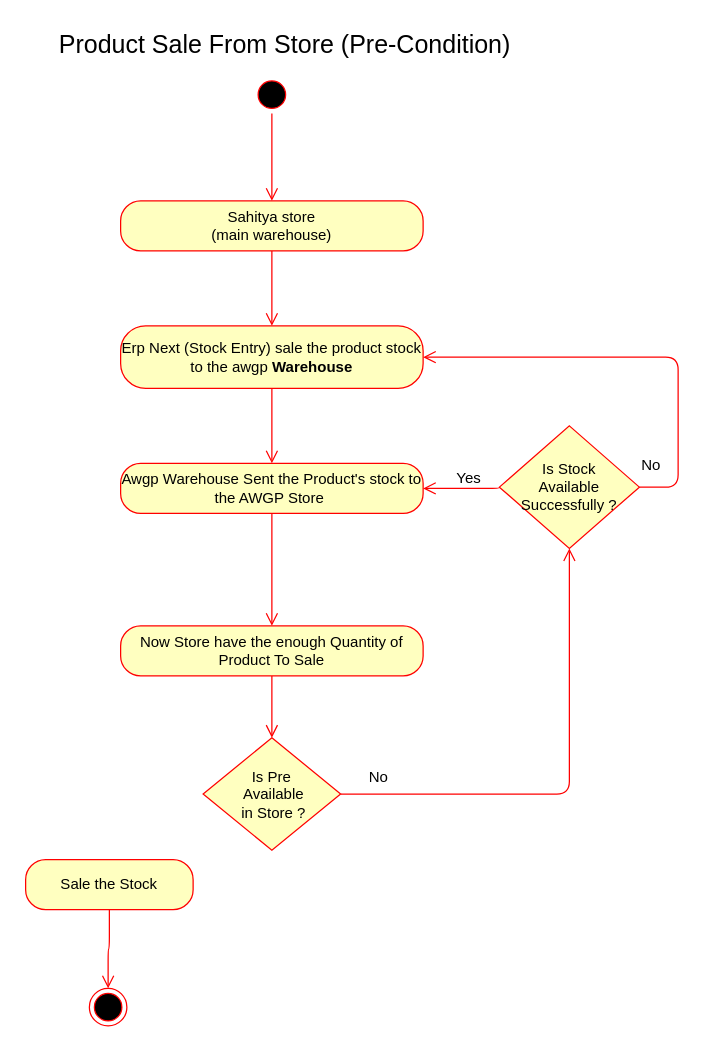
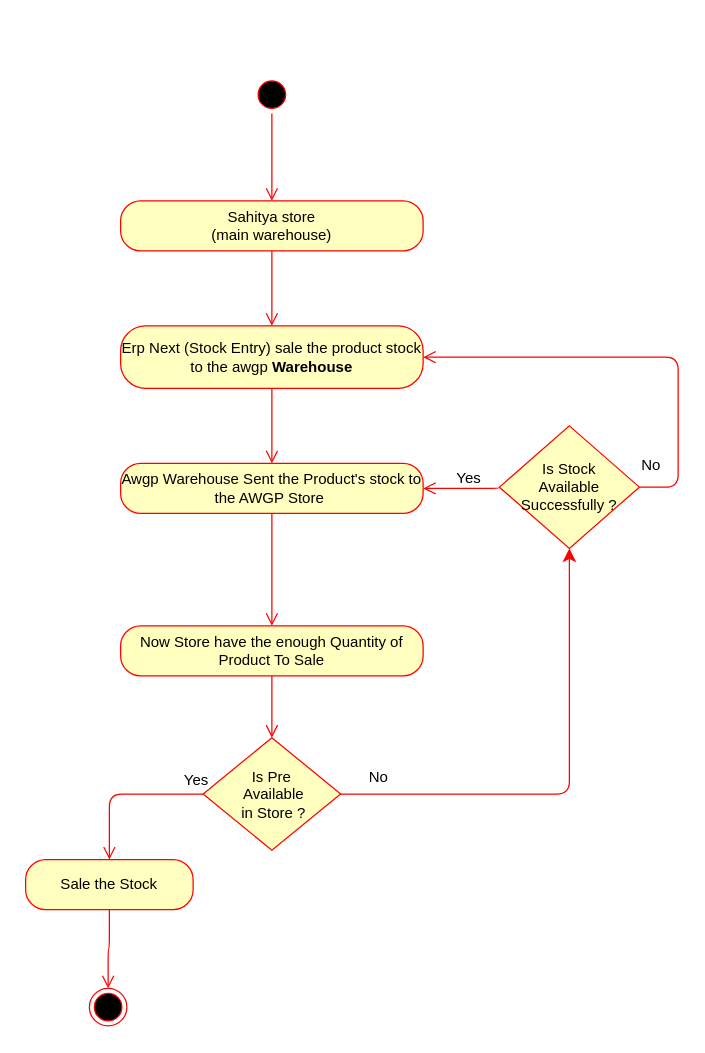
(294, 44) -> none
(569, 556) -> (569, 560)
none -> (131, 794)
